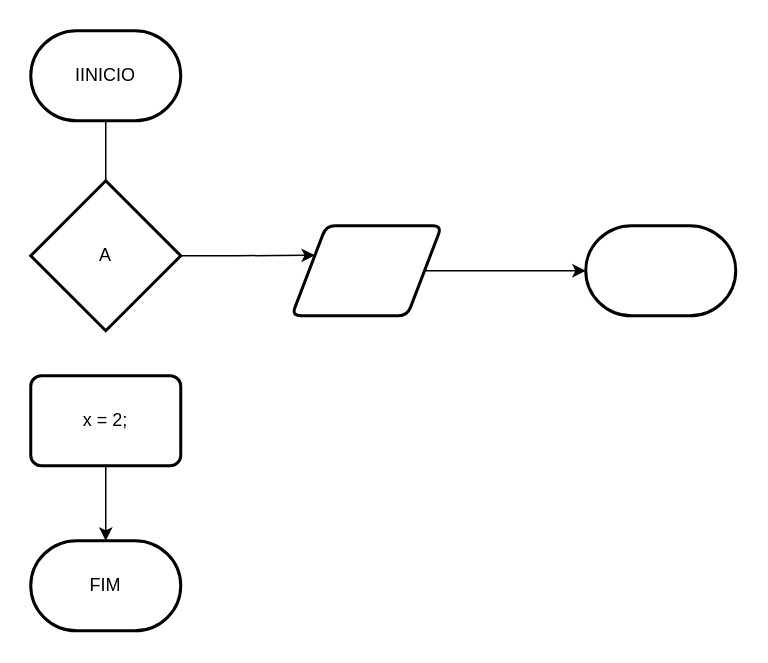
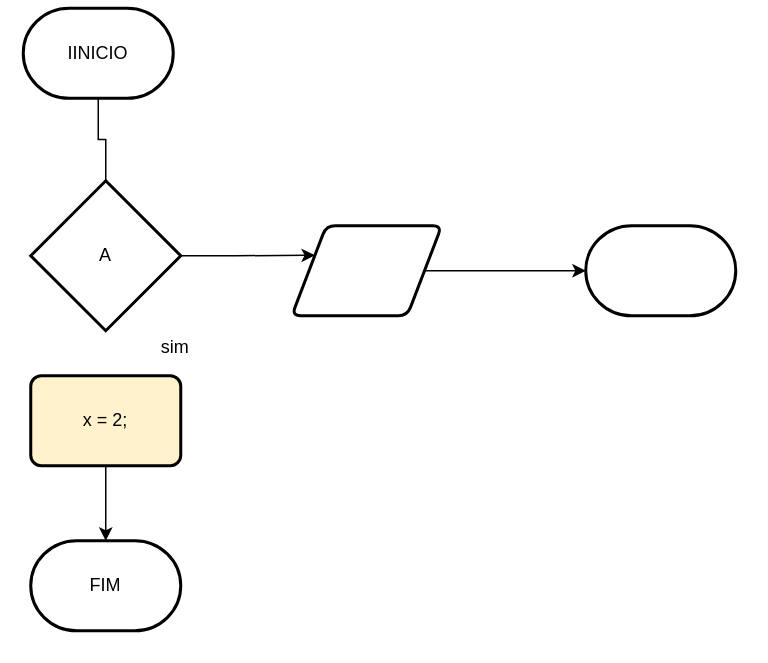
(106, 76) -> (98, 53)
none -> (175, 347)
(106, 421) -> (106, 421)
